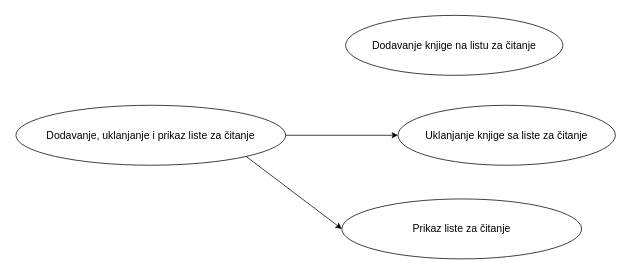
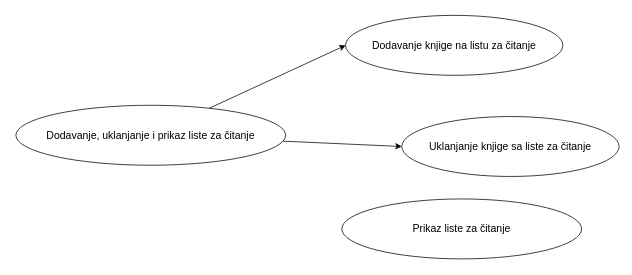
none -> (275, 78)
(507, 135) -> (510, 147)
(291, 191) -> none
